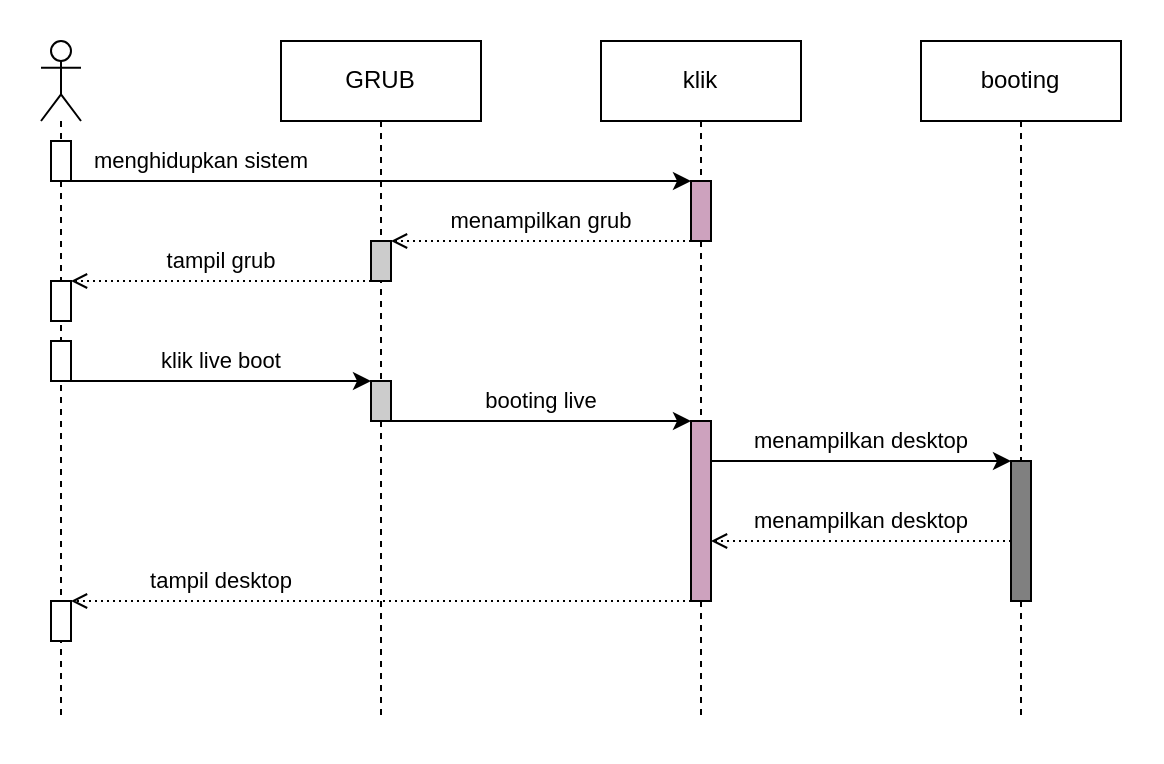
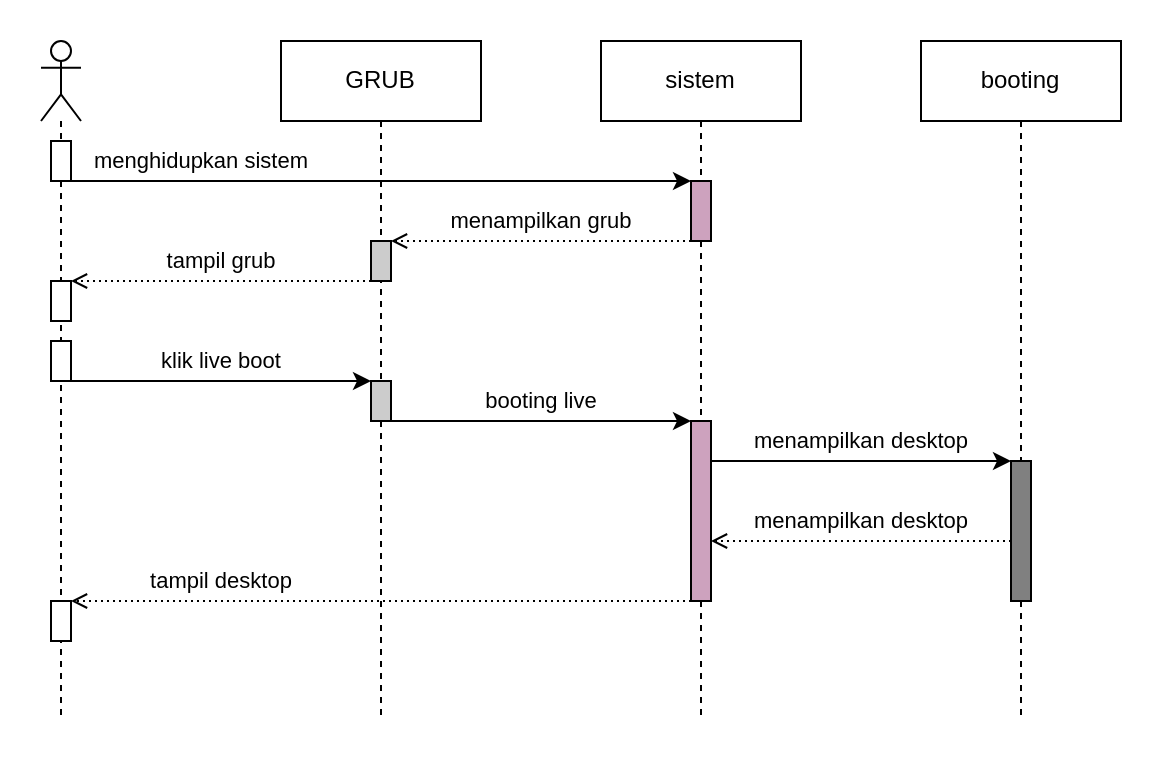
(701, 81) -> (701, 81)
